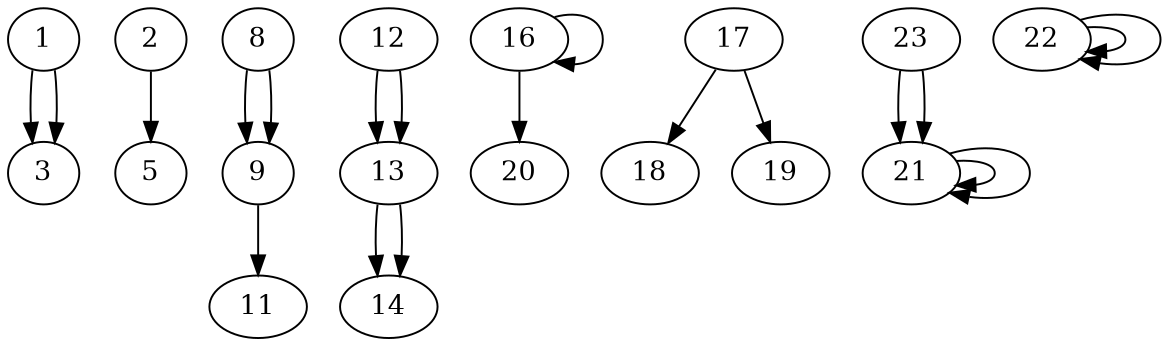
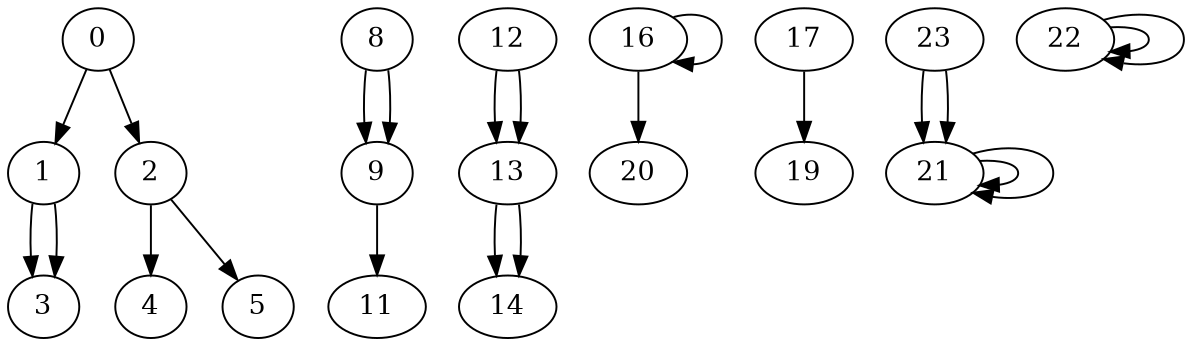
none -> (98, 40)
(650, 173) -> none
none -> (151, 307)
